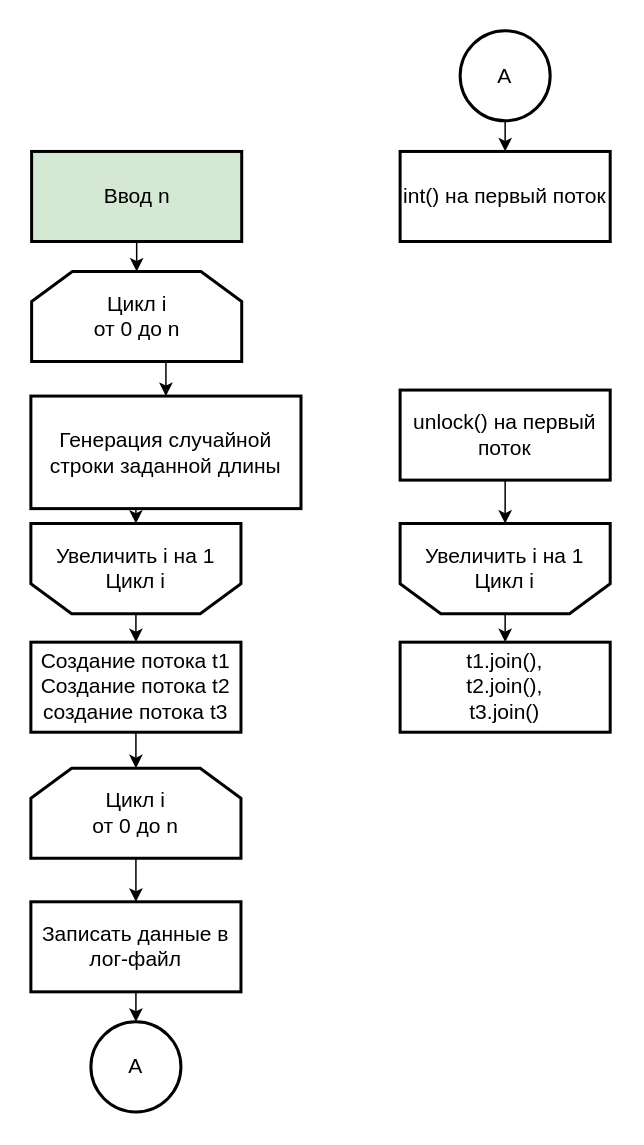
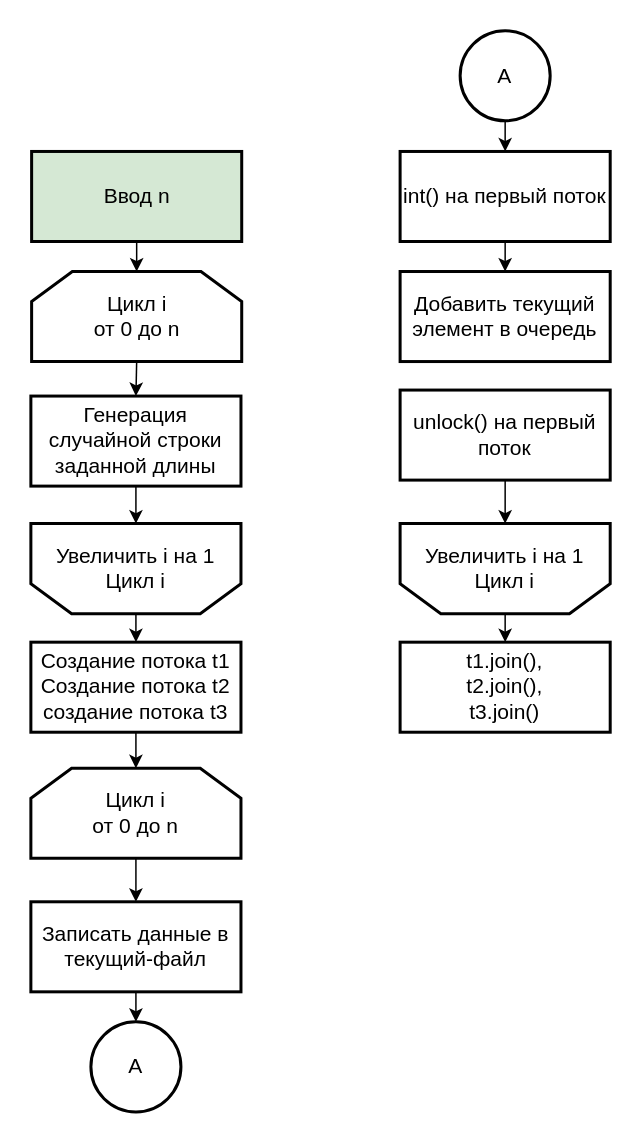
none -> (505, 252)
none -> (505, 316)
(166, 452) -> (136, 441)
(136, 946) -> (136, 946)
